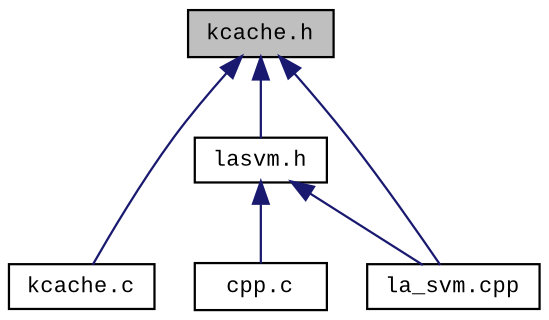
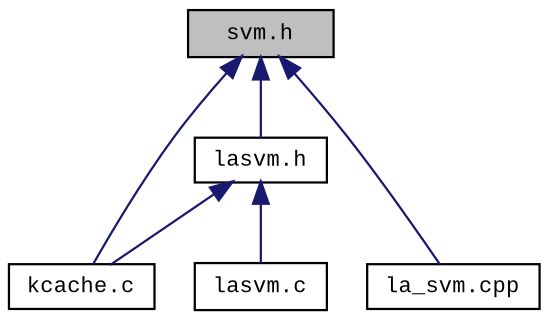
(261, 34) -> (261, 34)
(367, 229) -> (162, 230)
(261, 287) -> (261, 287)
